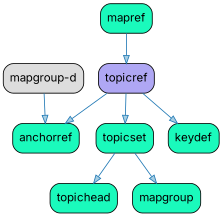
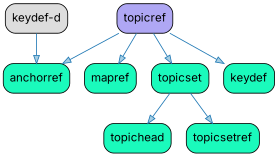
(126, 44) -> (130, 45)
(44, 78) -> (37, 18)
(167, 198) -> (223, 138)
